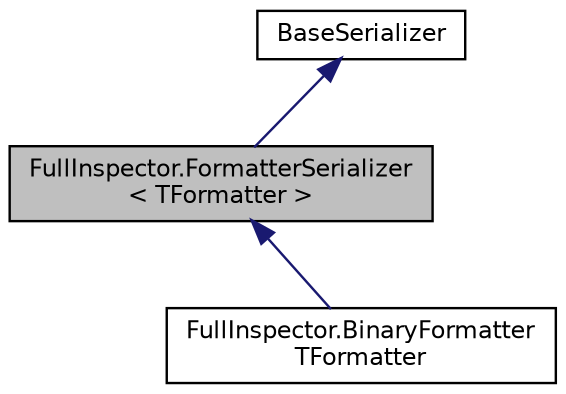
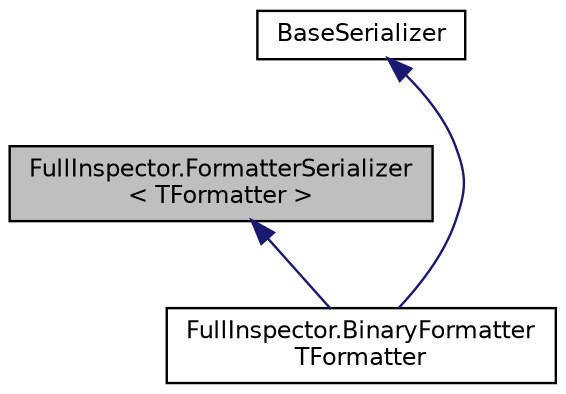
(289, 112) -> (463, 193)
